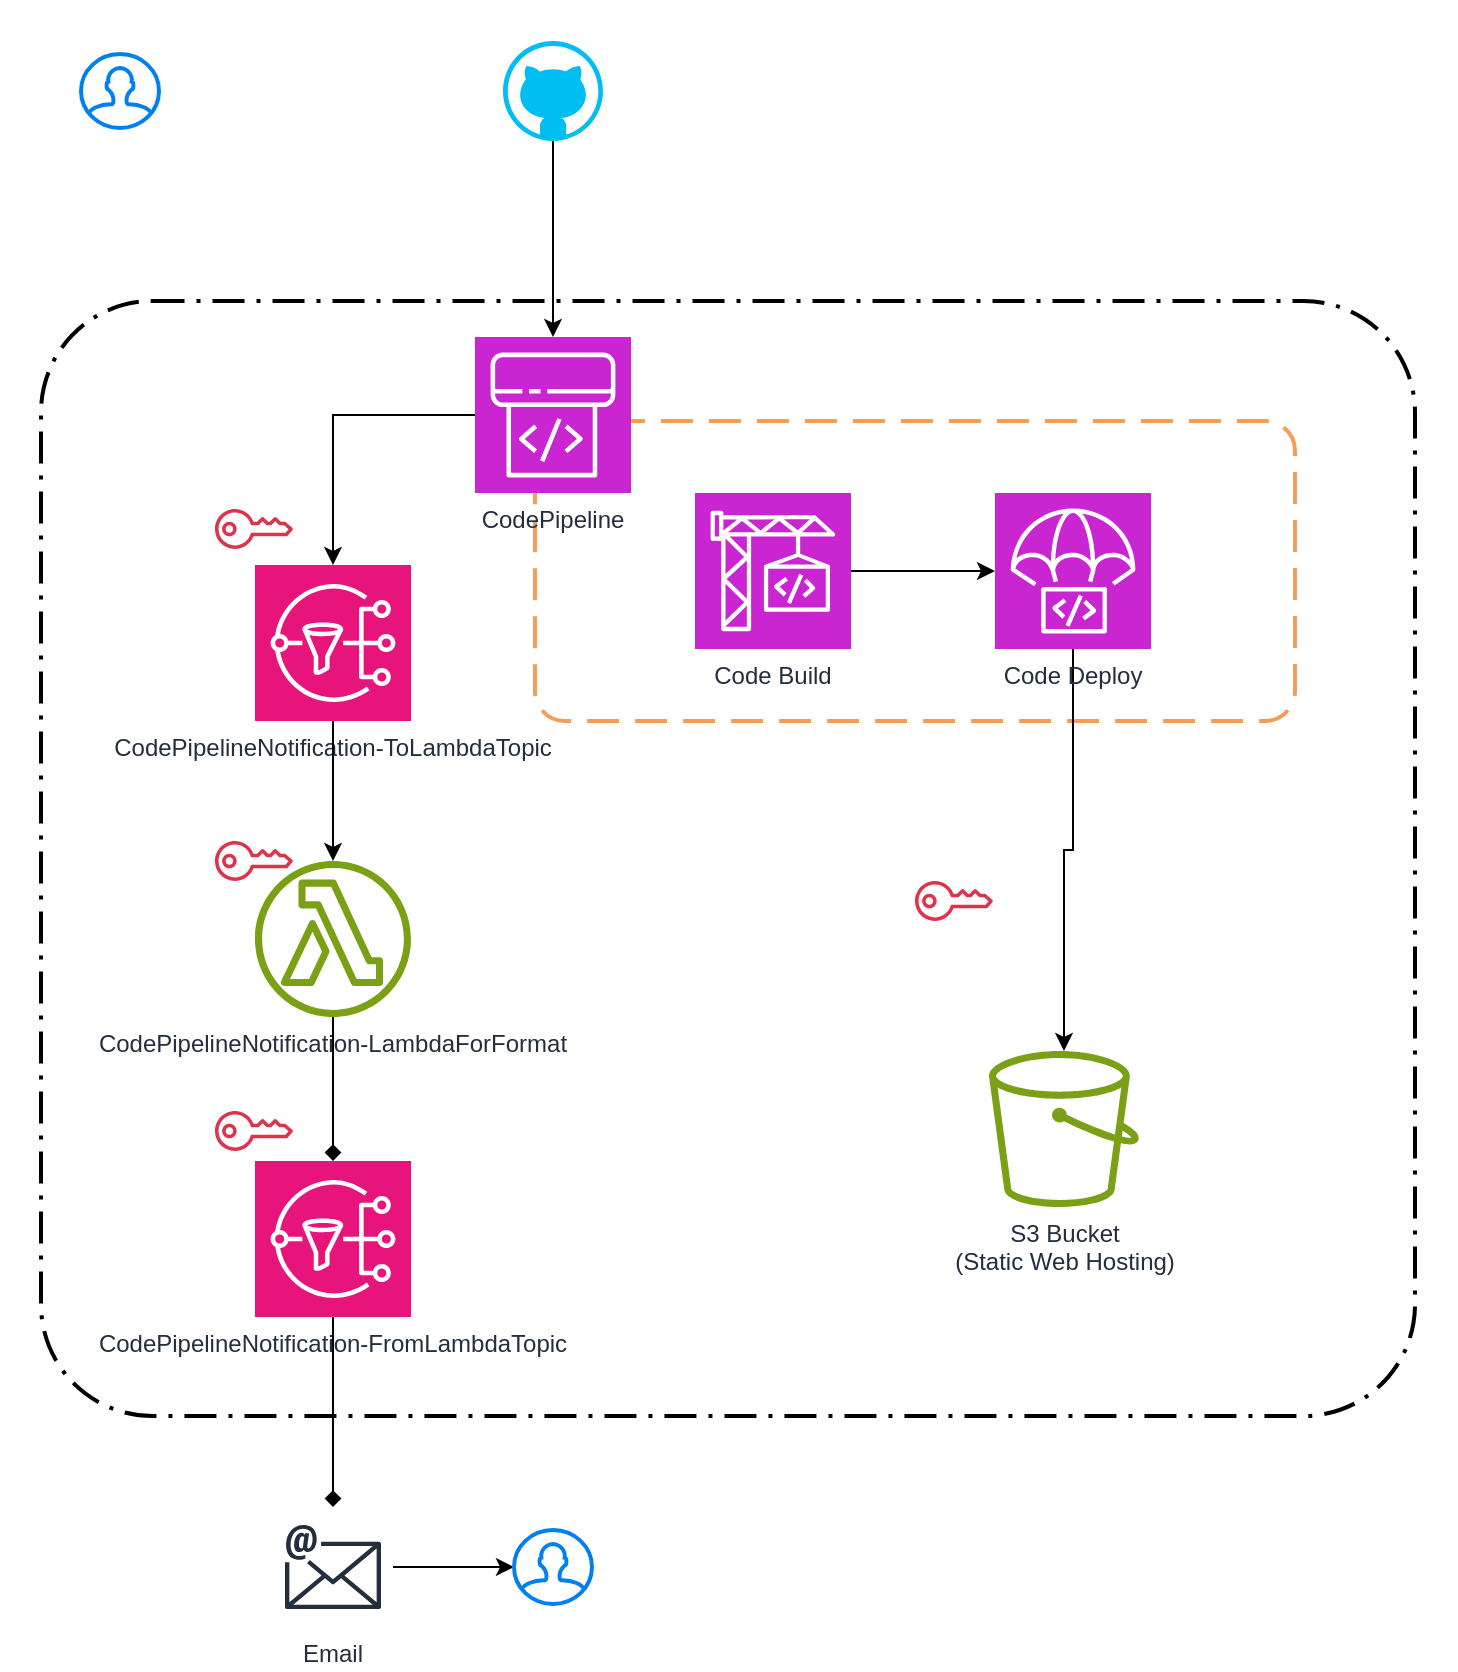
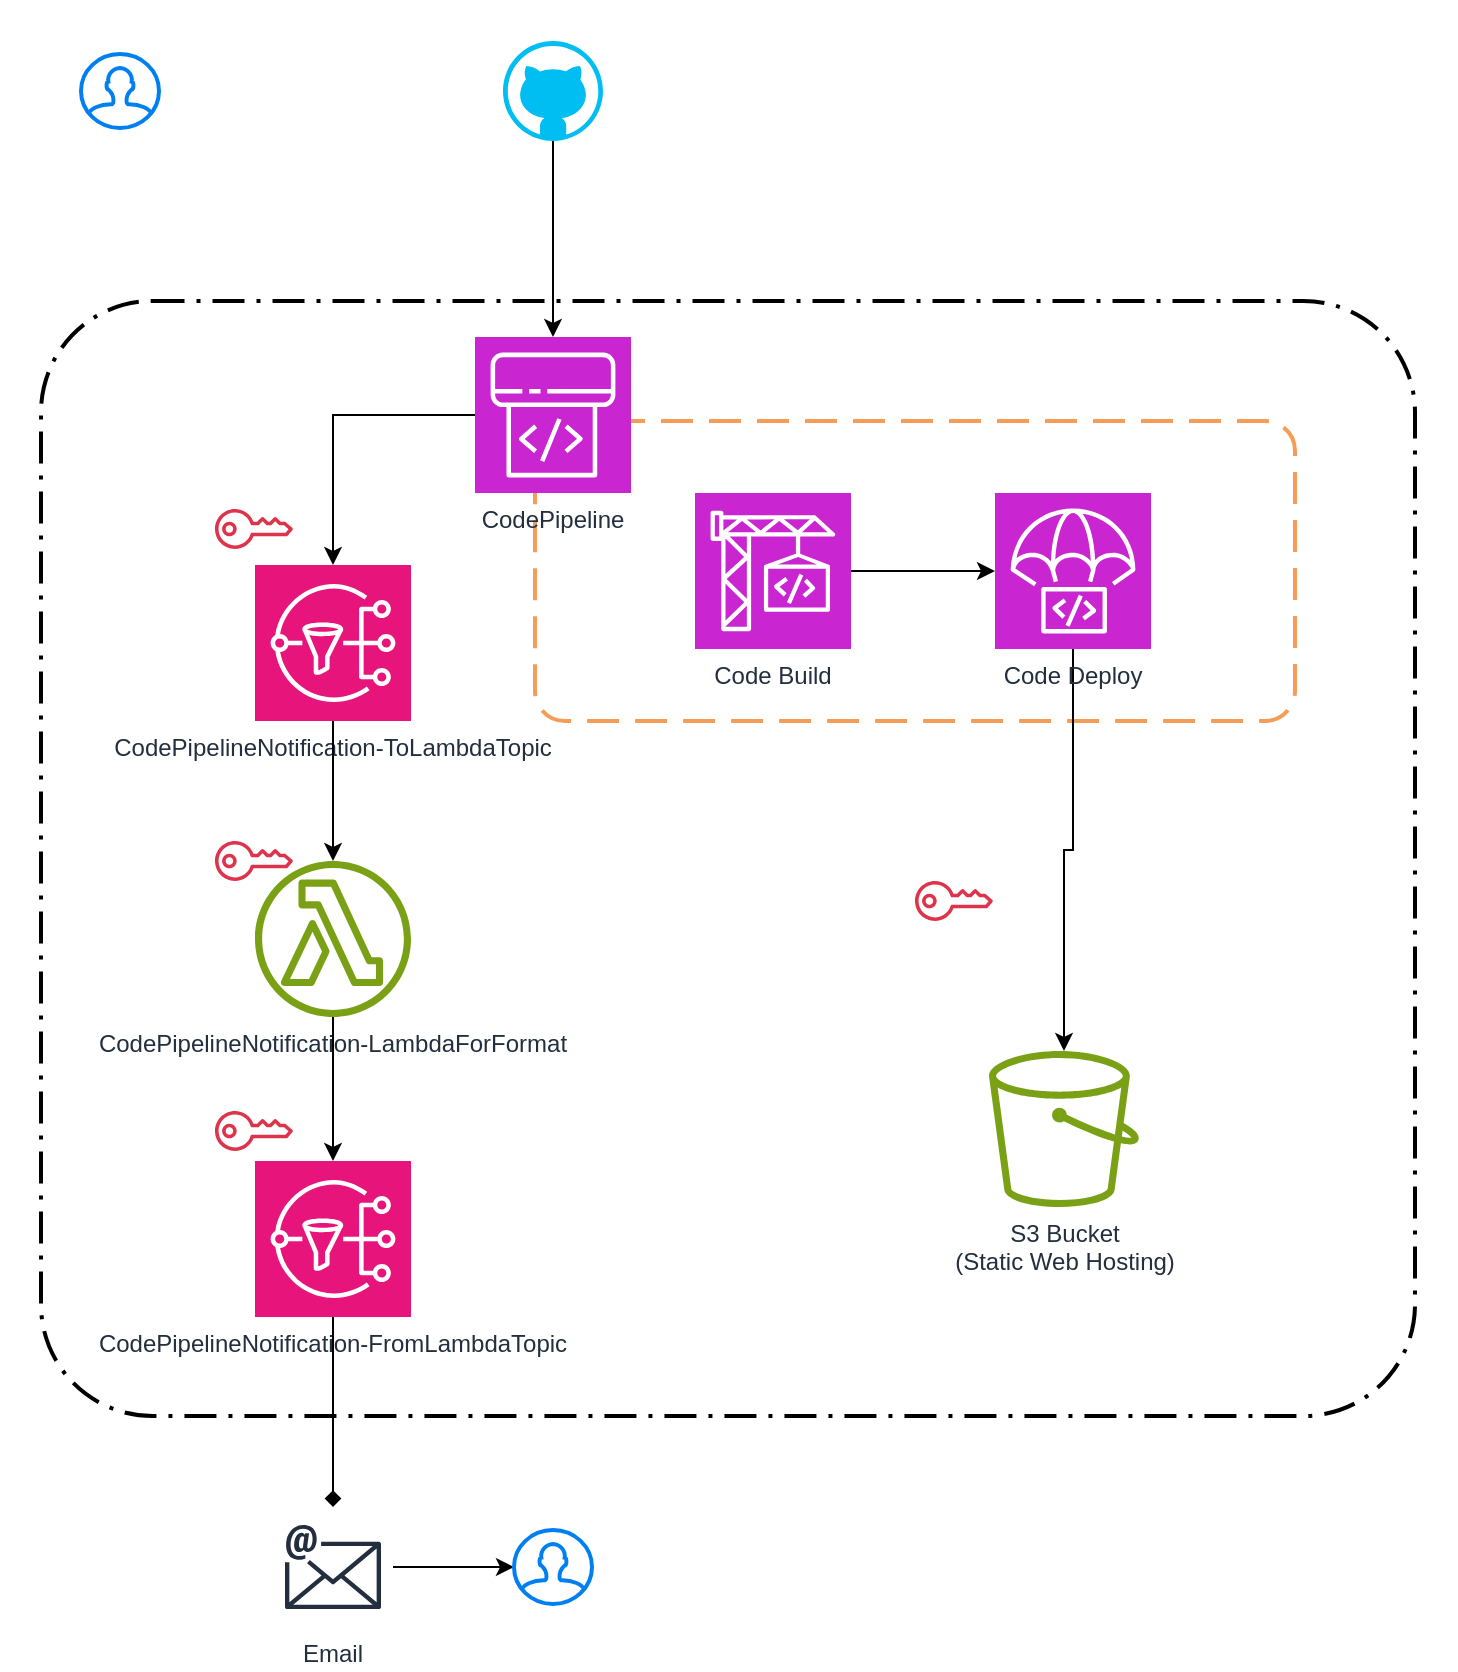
(333, 1145) -> (333, 1146)
